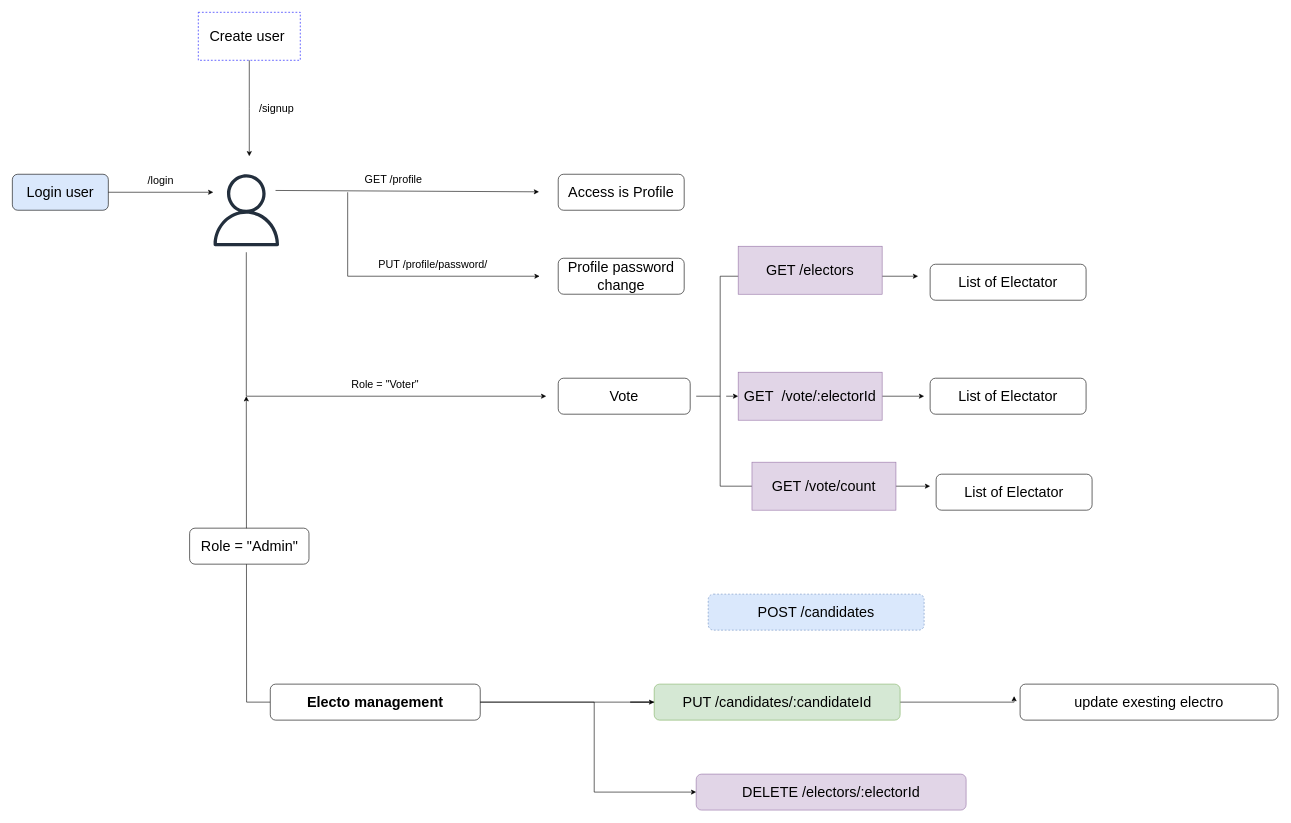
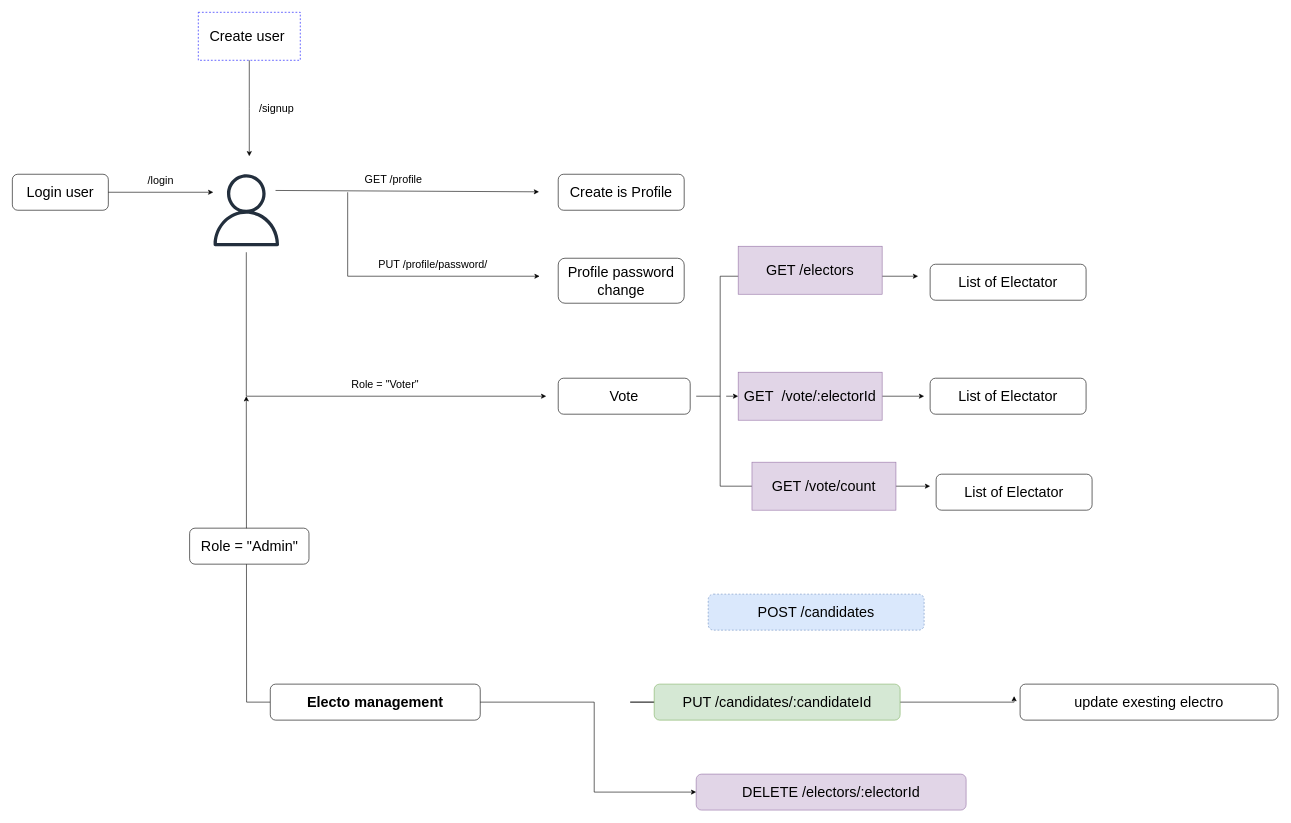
(60, 192) -> (60, 192)
(621, 192) -> (621, 192)
(621, 276) -> (621, 281)
(612, 702) -> none
